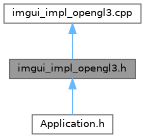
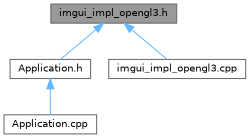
(72, 46) -> (149, 45)
none -> (50, 124)
